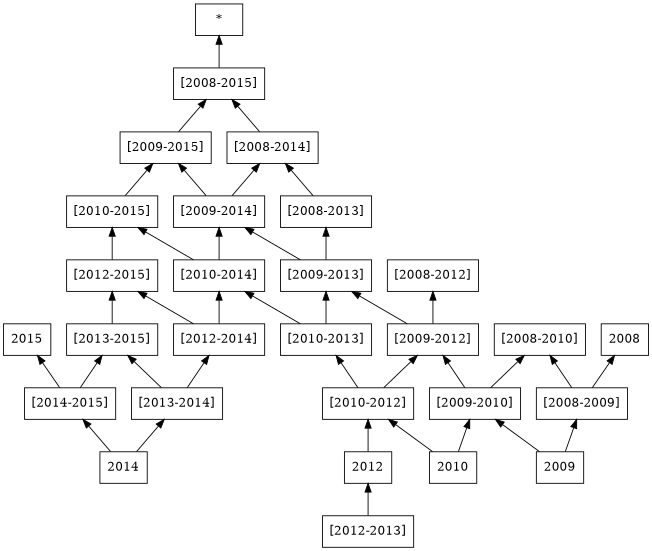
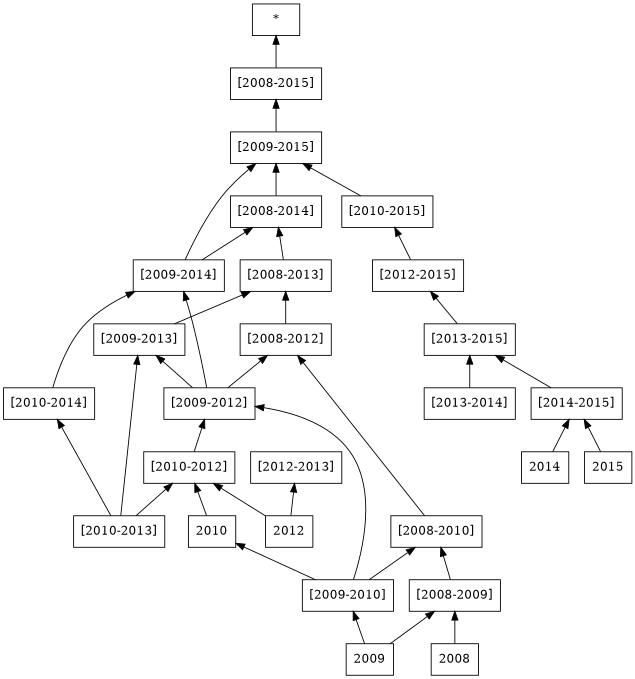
(249, 119) -> (276, 184)
(170, 246) -> none
(277, 246) -> (198, 344)
none -> (286, 312)
(219, 340) -> none
(51, 375) -> (594, 440)
(349, 375) -> (151, 502)
(601, 375) -> (455, 632)
(147, 439) -> none
none -> (364, 439)
(463, 440) -> (280, 563)
(368, 504) -> (292, 504)
